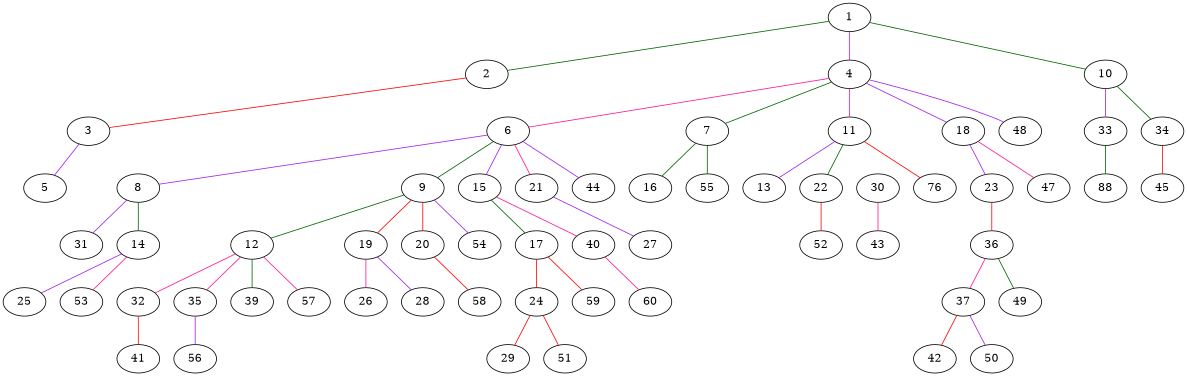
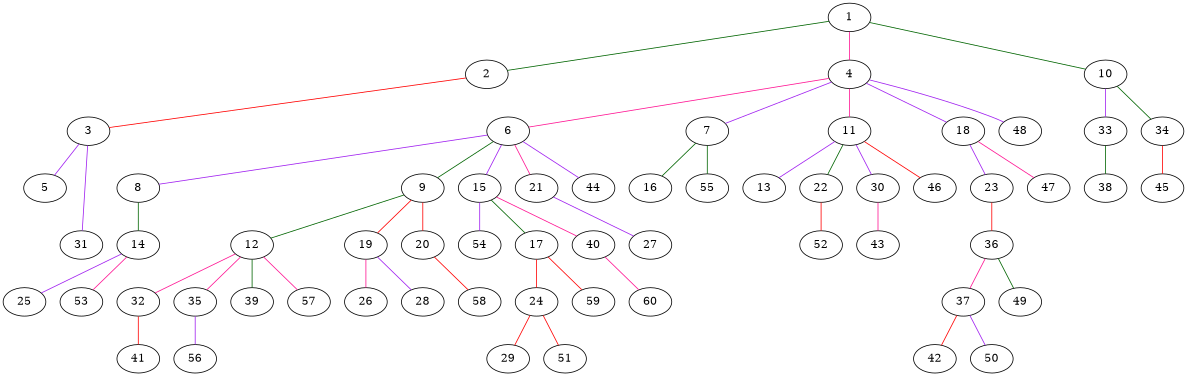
(778, 103) -> (778, 103)
none -> (864, 160)
(935, 188) -> (935, 188)
(1106, 188) -> (1106, 188)
(110, 216) -> (85, 188)
(451, 216) -> (480, 217)
